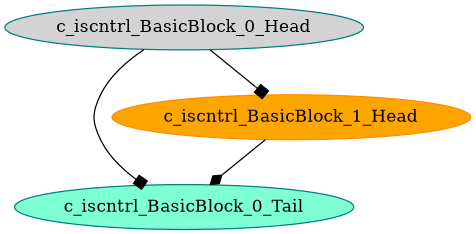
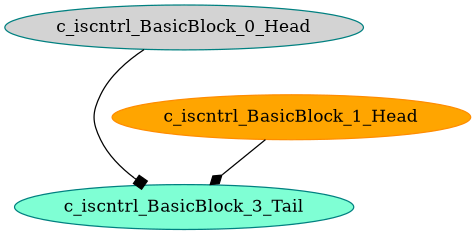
(233, 68) -> none
(184, 207) -> (184, 207)
